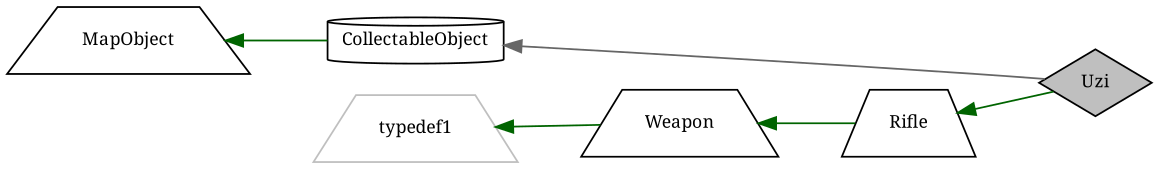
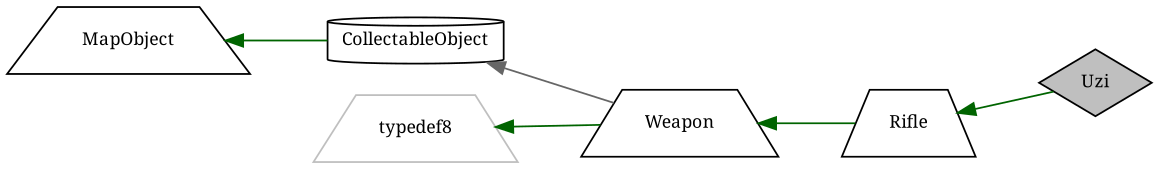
(784, 62) -> (559, 86)
(416, 129) -> (416, 129)
